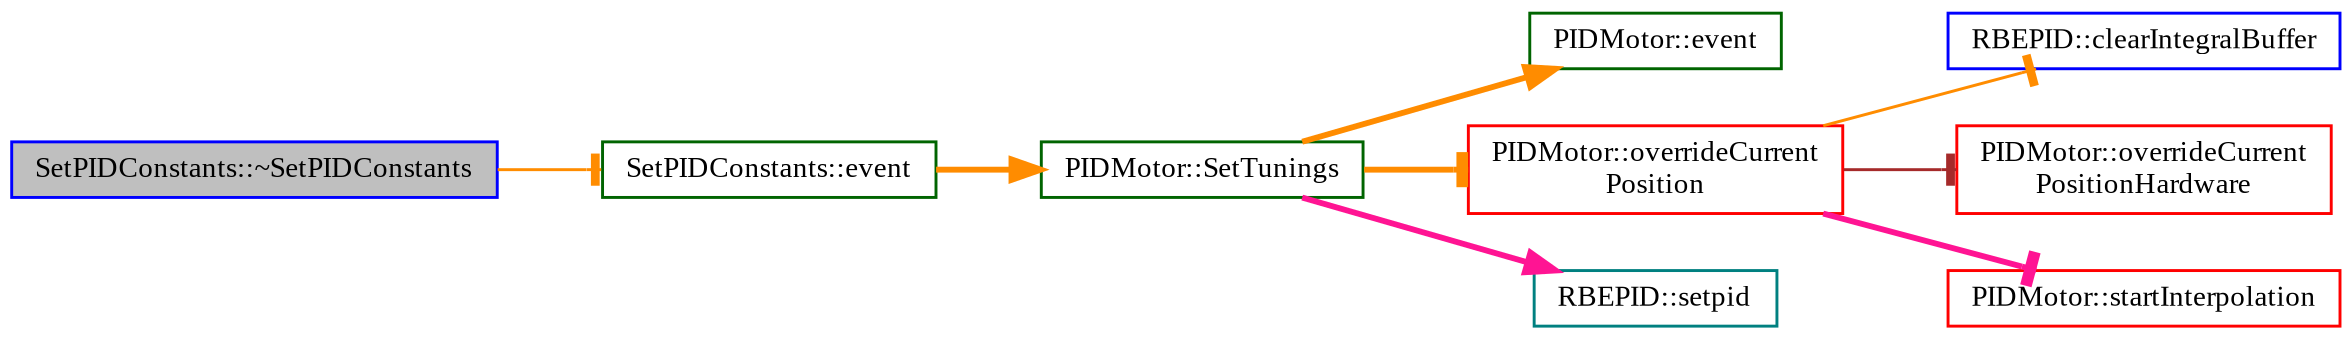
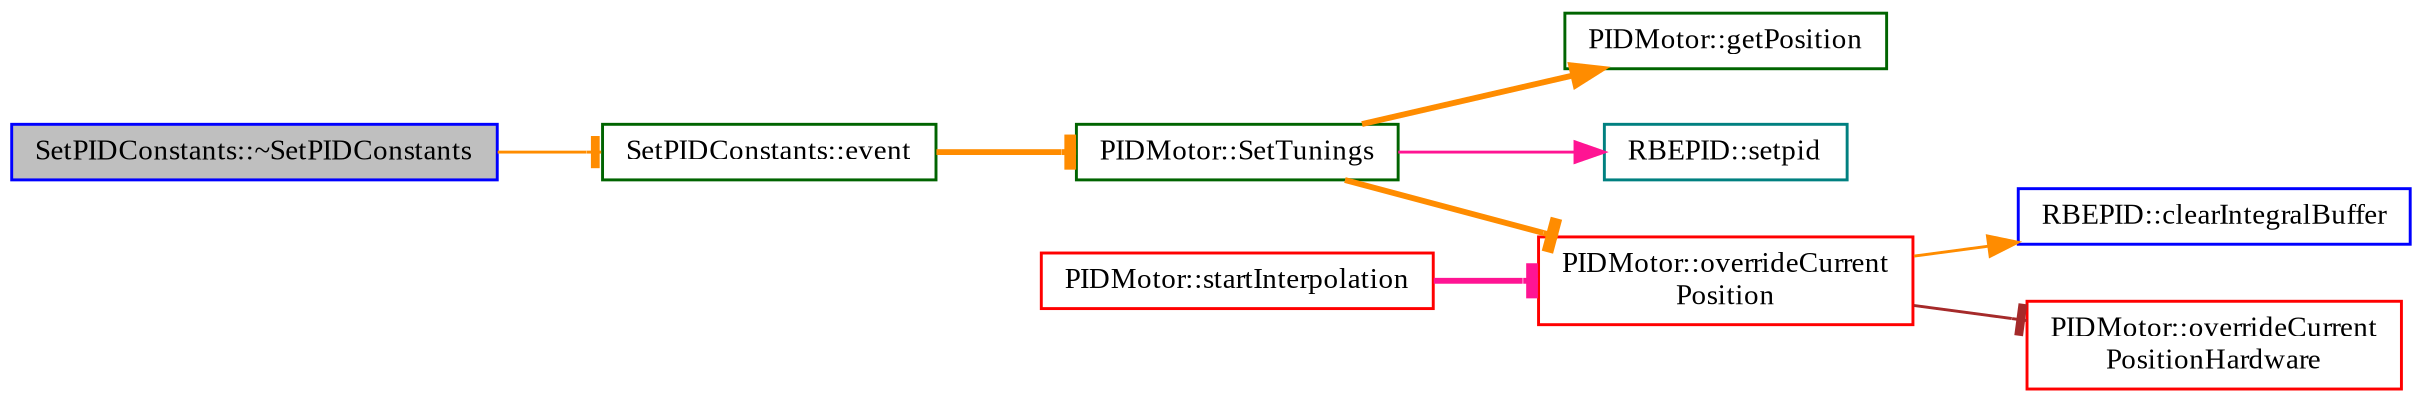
(1656, 41) -> (1726, 41)
(1923, 99) -> (1951, 251)
(973, 170) -> (999, 152)
(1415, 230) -> (1487, 152)
(1923, 240) -> (1478, 281)
